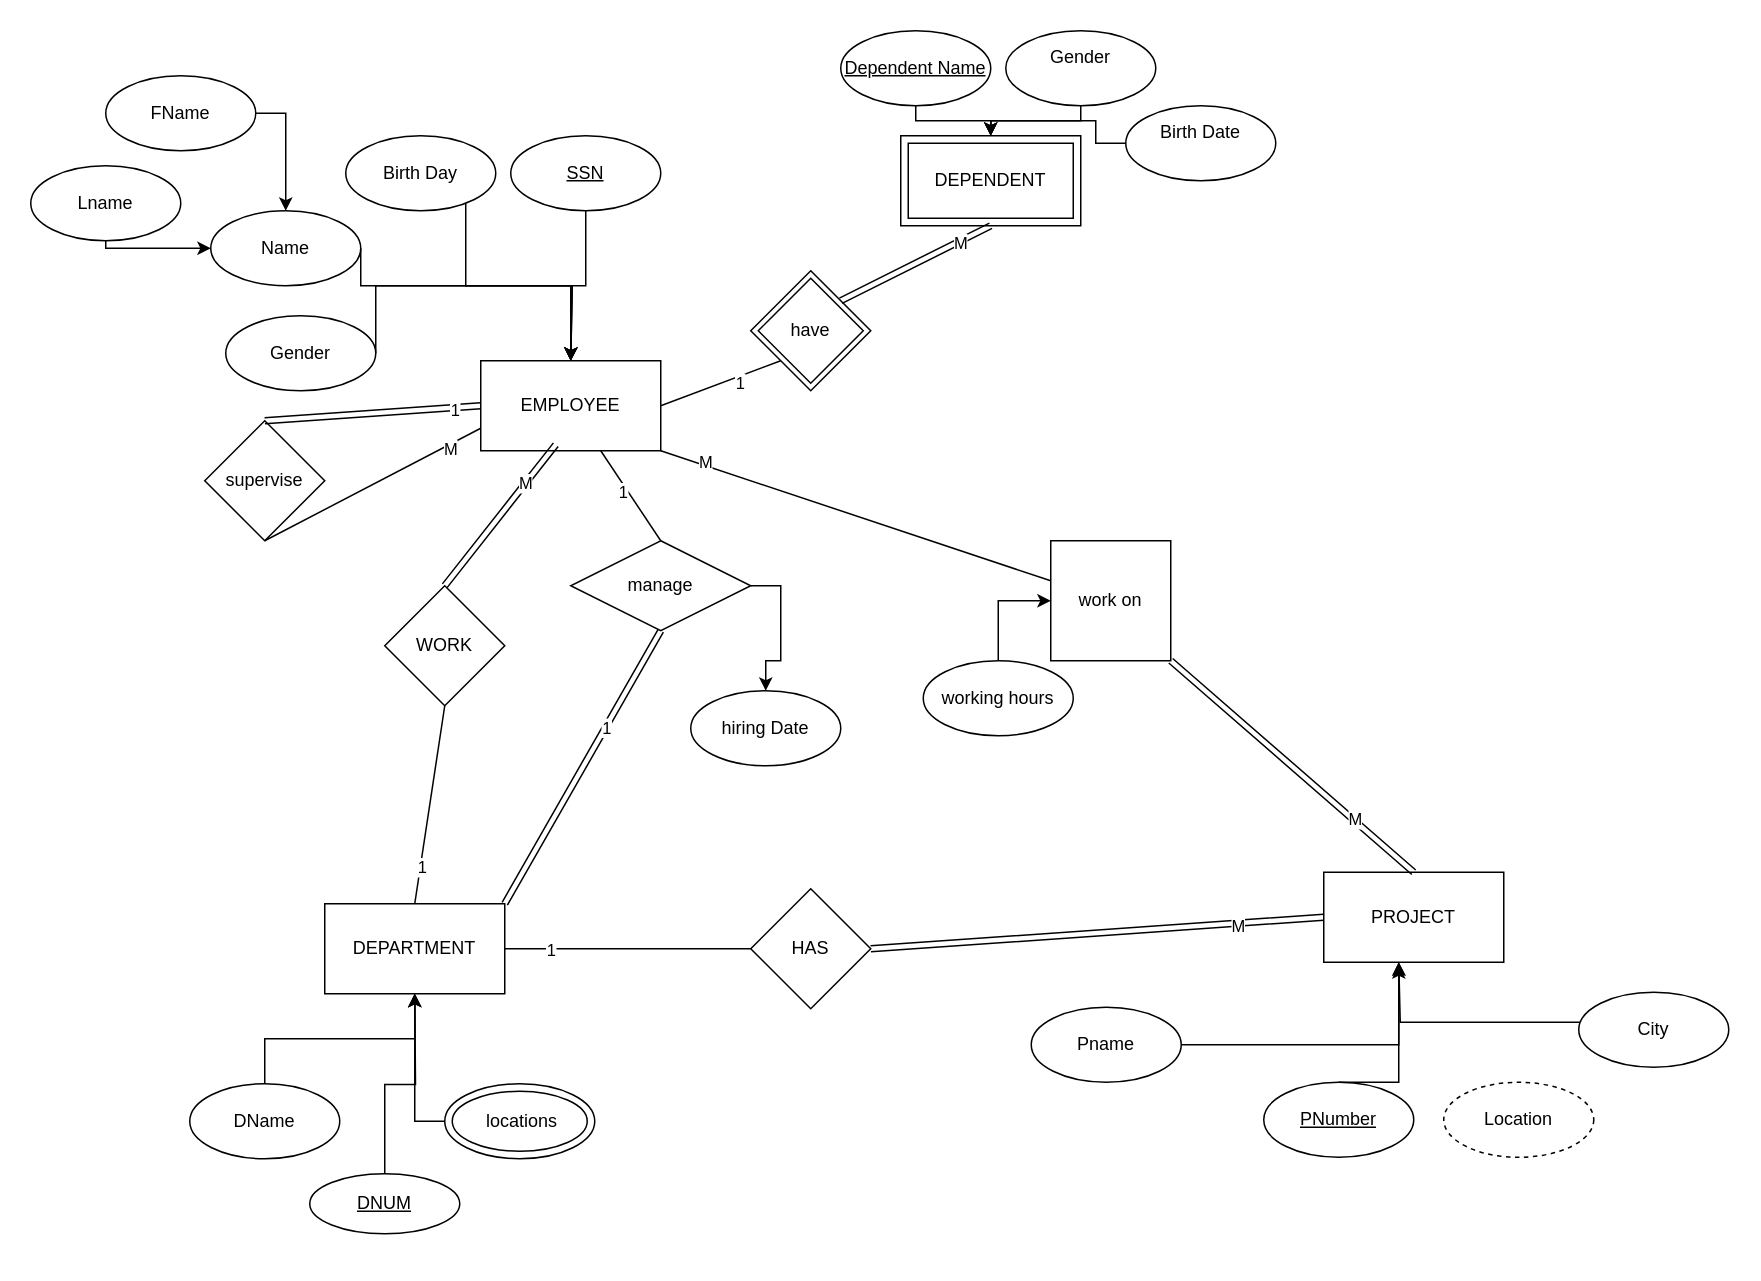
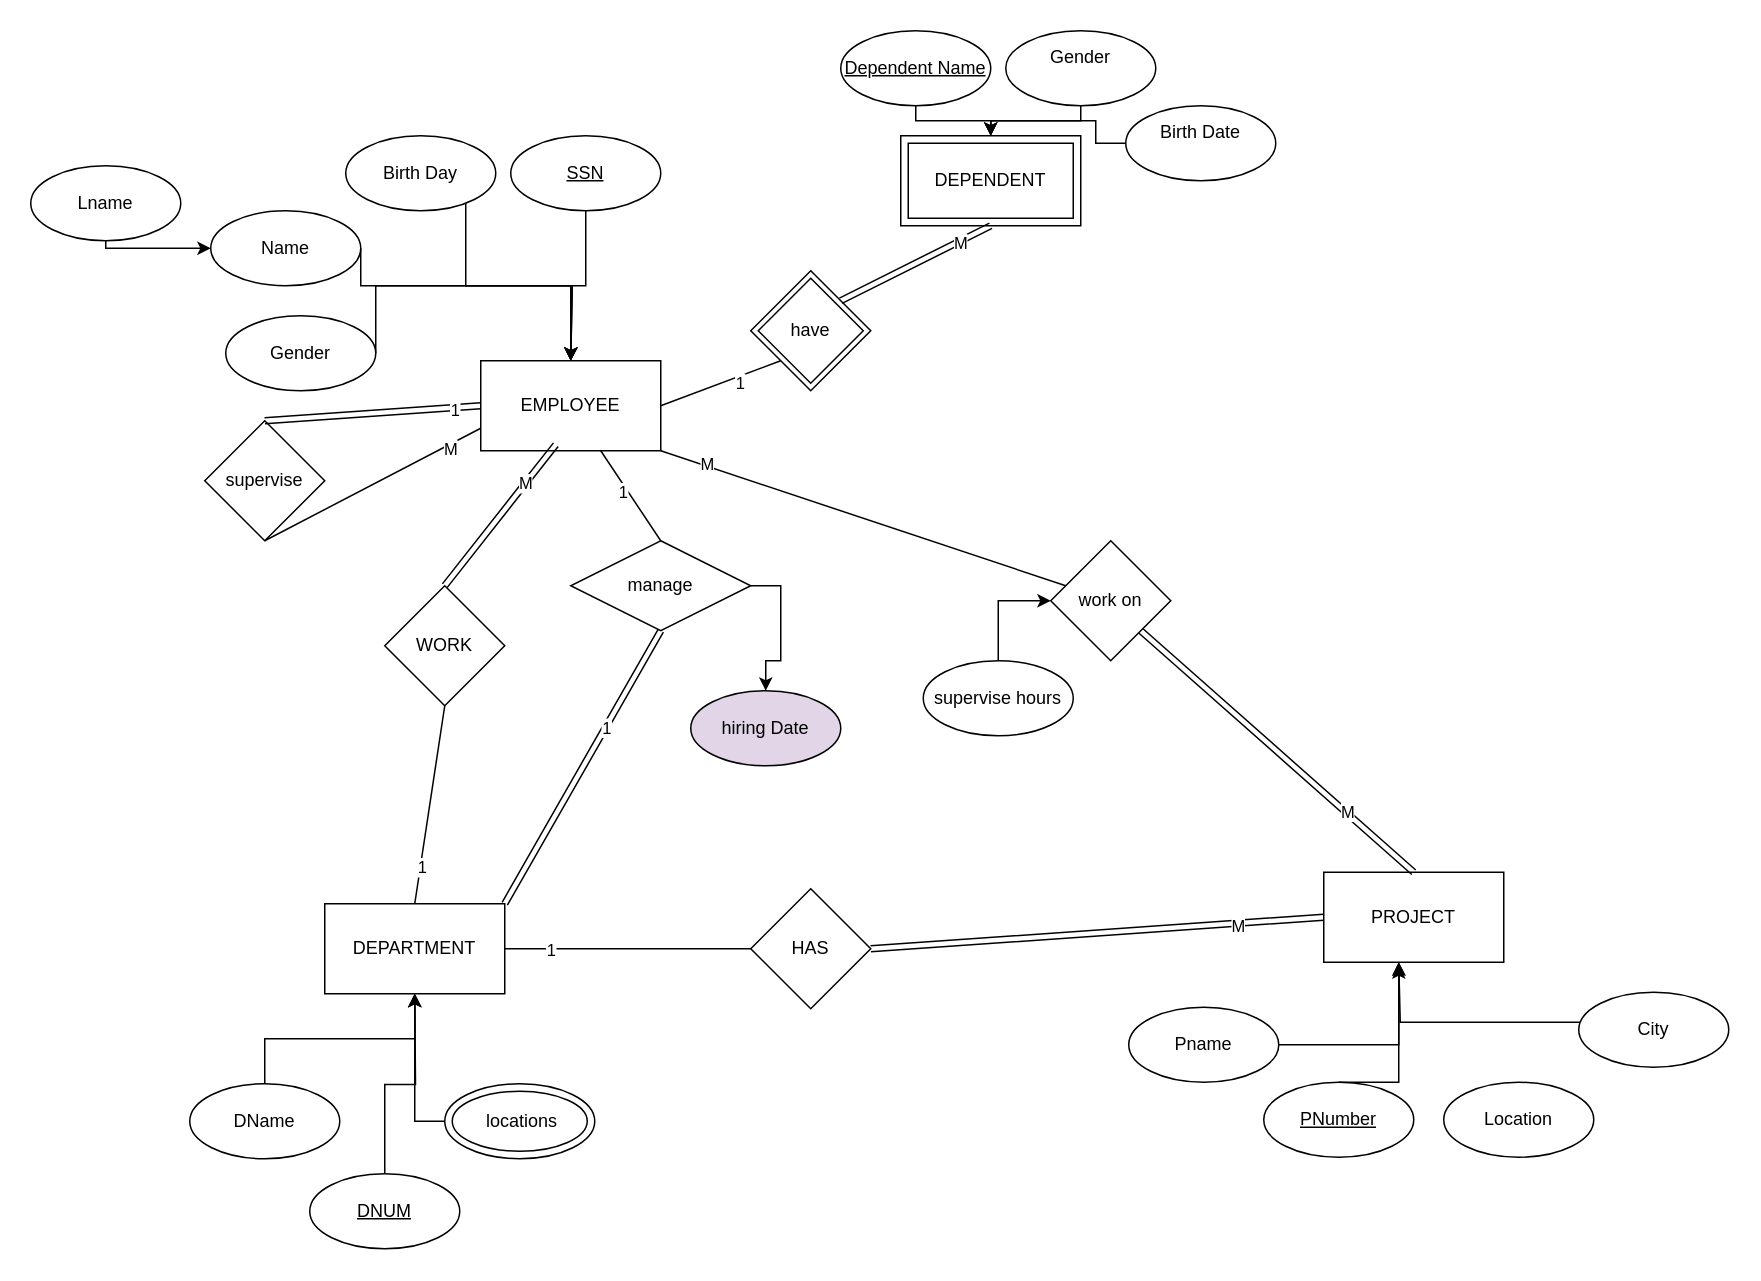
(181, 113) -> none
(286, 142) -> none
(1111, 601) -> (1111, 601)
(998, 698) -> (998, 698)
(766, 728) -> (766, 728)
(1106, 1045) -> (1204, 1045)
(1519, 1120) -> (1519, 1120)
(385, 1204) -> (385, 1211)
